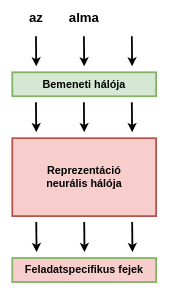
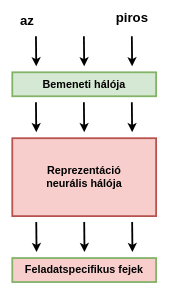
(36, 18) -> (27, 21)
(84, 18) -> none
none -> (132, 18)
